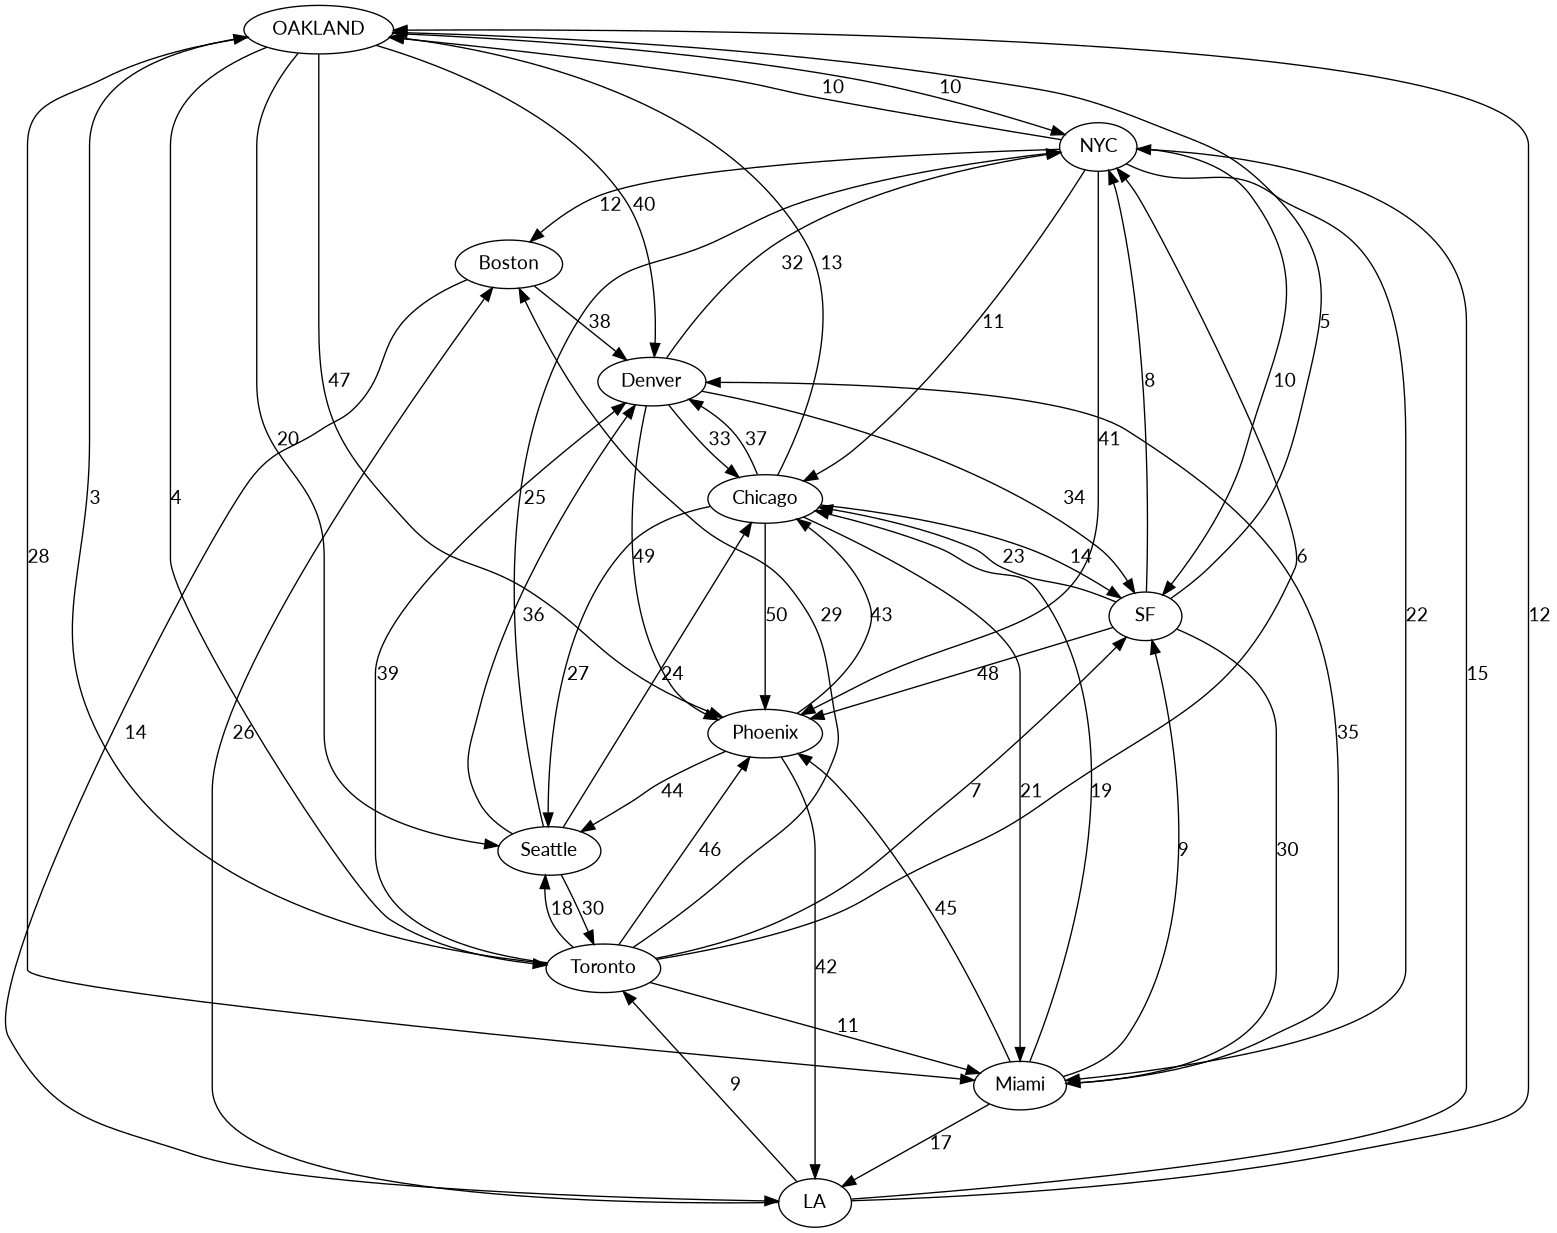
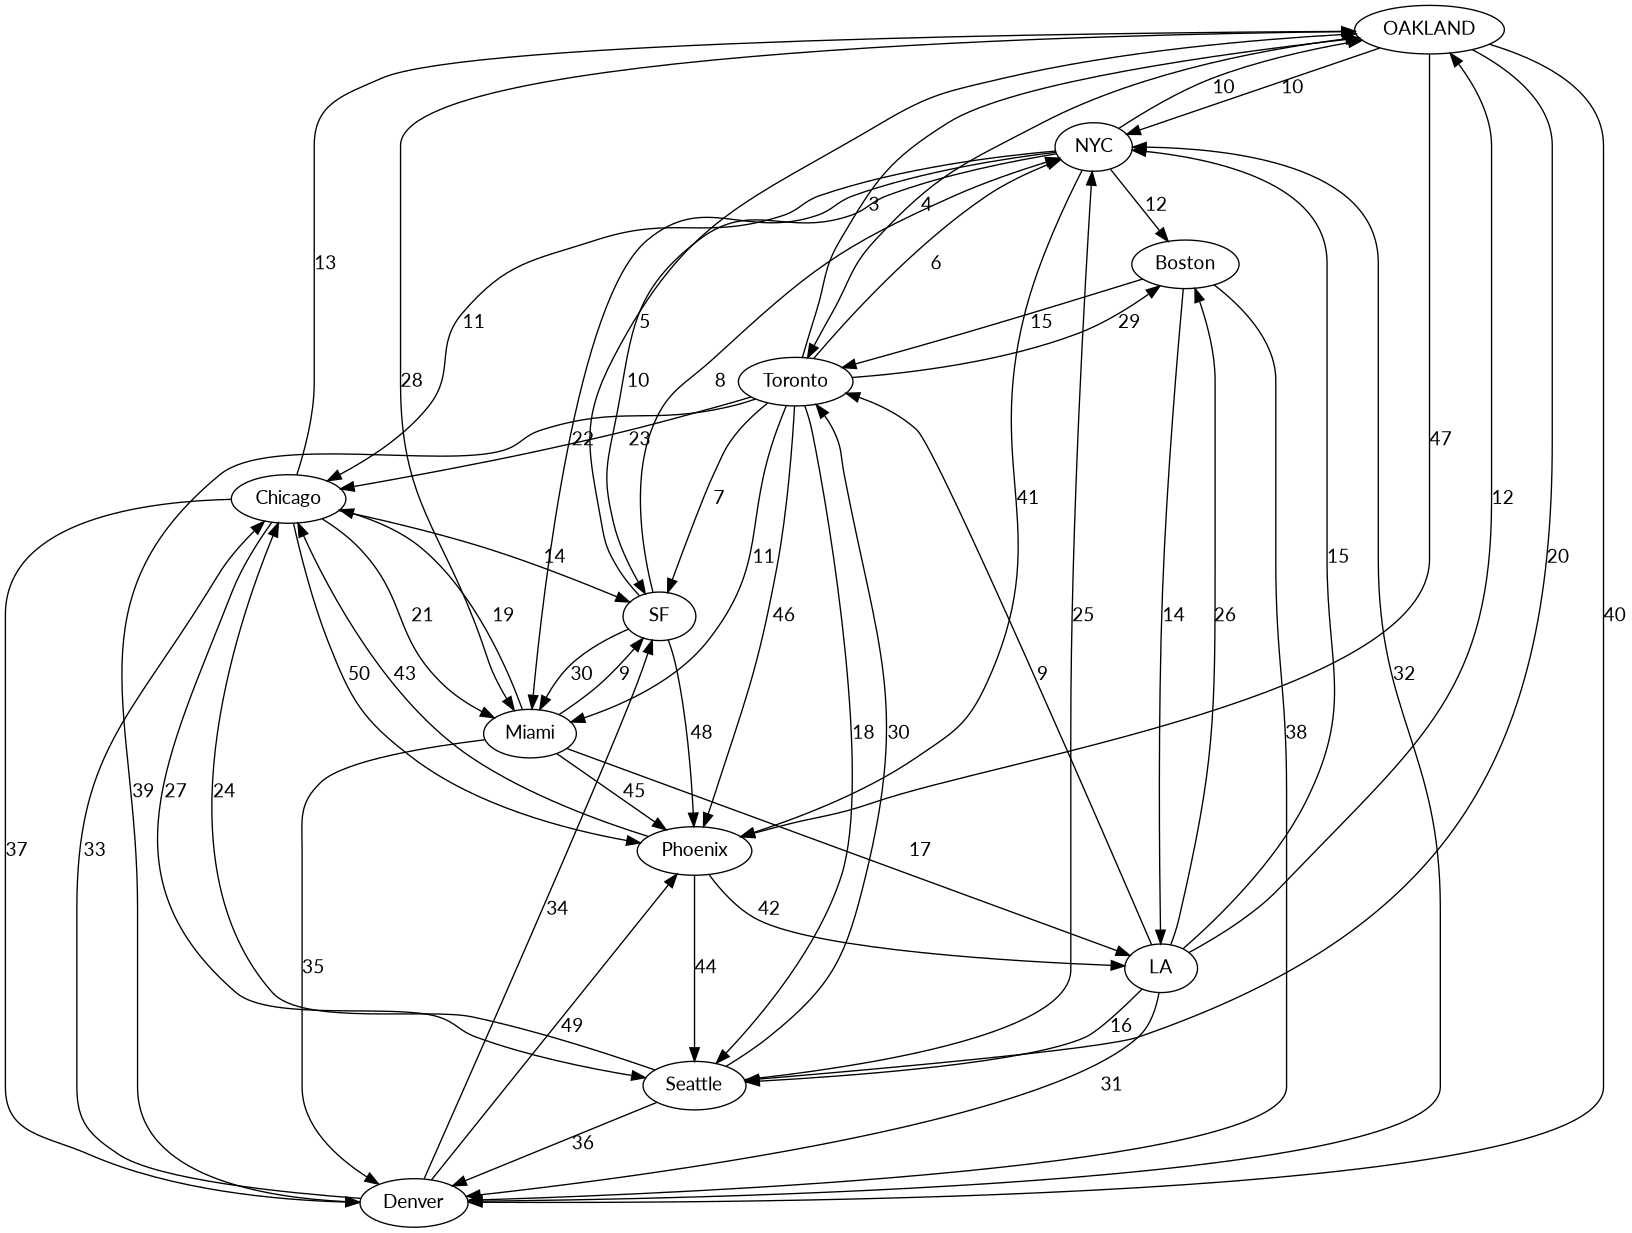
none -> (999, 323)
(977, 550) -> (554, 448)
none -> (961, 1064)
none -> (842, 1140)
